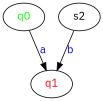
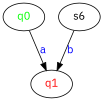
(79, 17) -> (79, 17)
